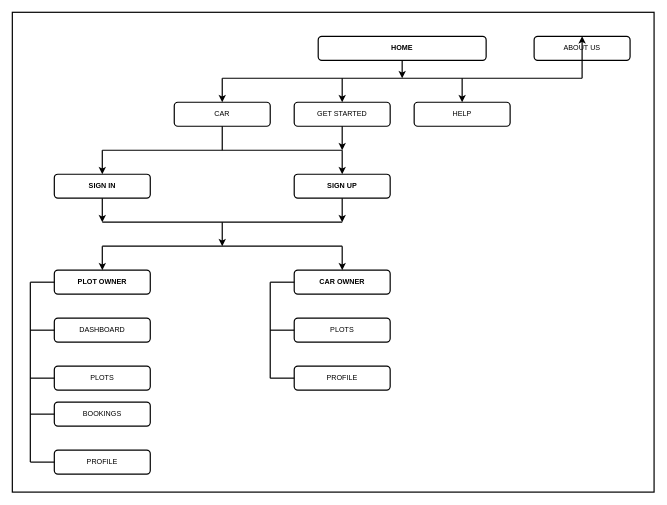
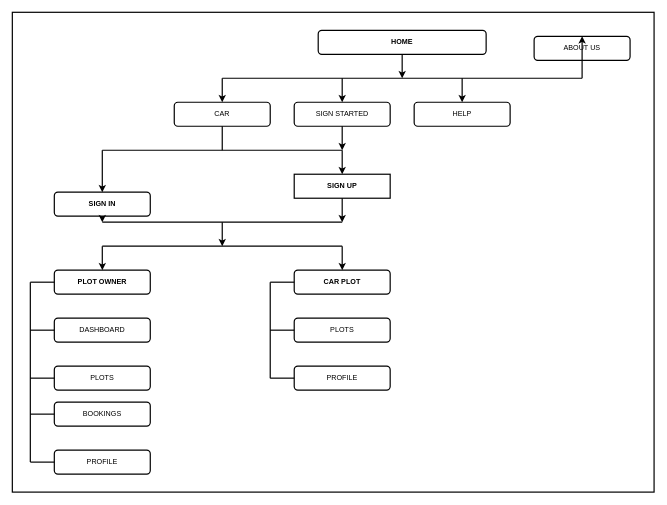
(402, 48) -> (402, 42)
(342, 114) -> (342, 114)
(102, 186) -> (102, 204)
(342, 186) -> (342, 186)
(342, 282) -> (342, 282)
